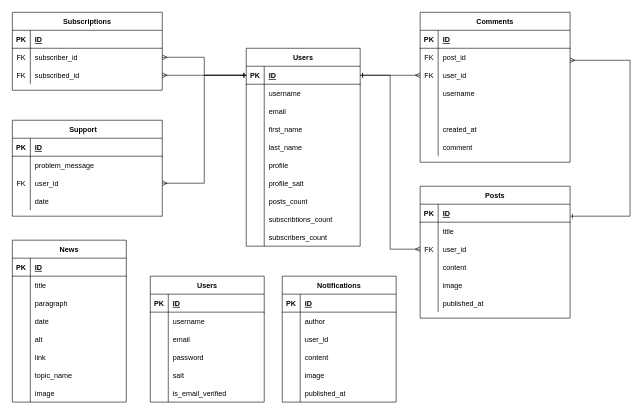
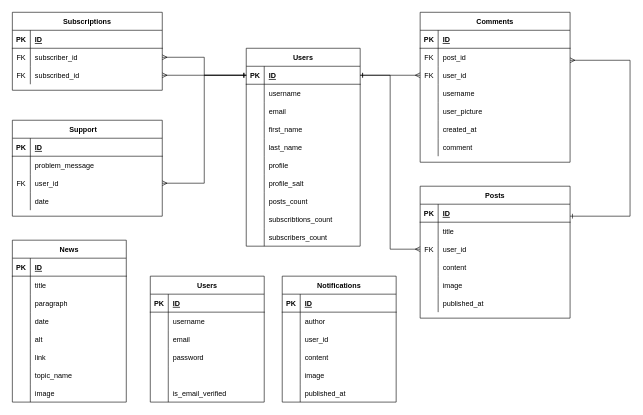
none -> (504, 111)
(216, 375) -> none
